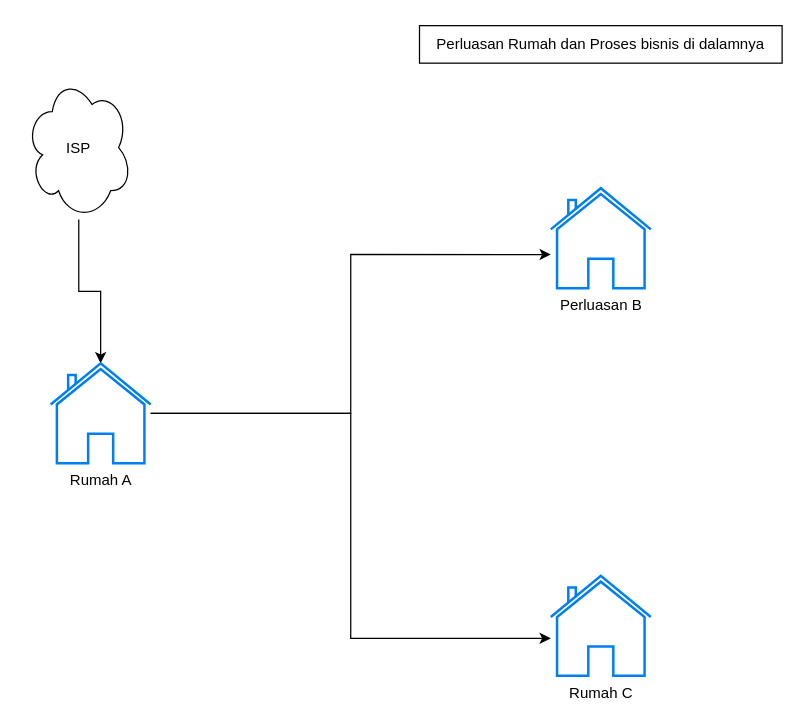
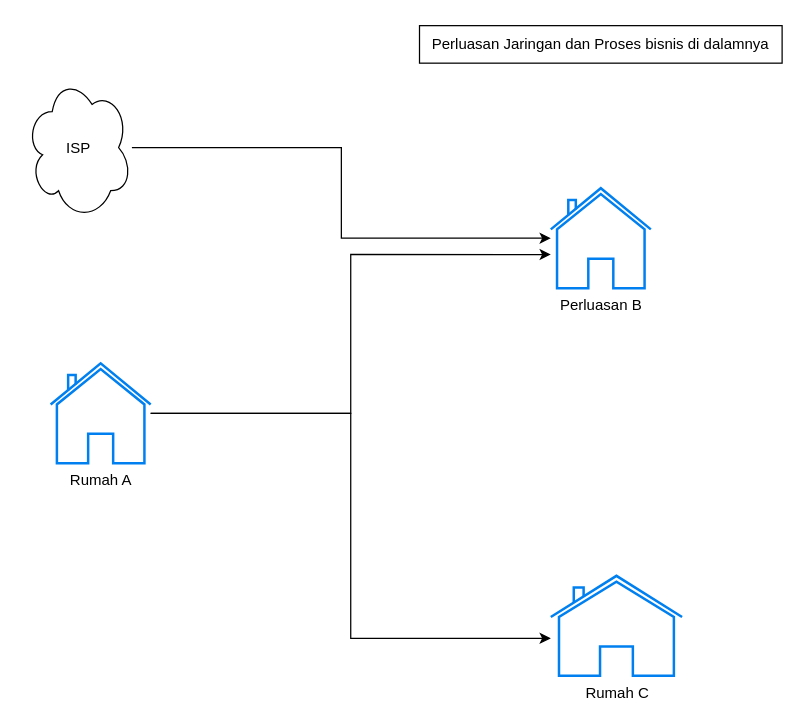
(601, 44) -> (601, 44)
(85, 291) -> (341, 189)
(601, 626) -> (616, 626)
